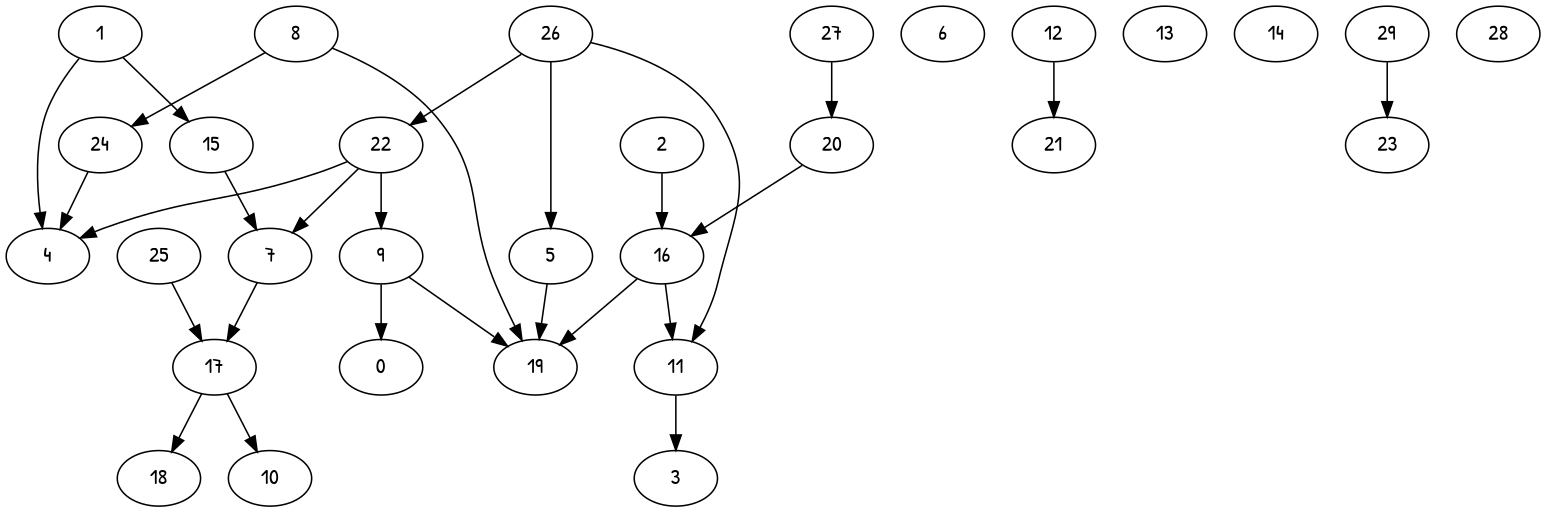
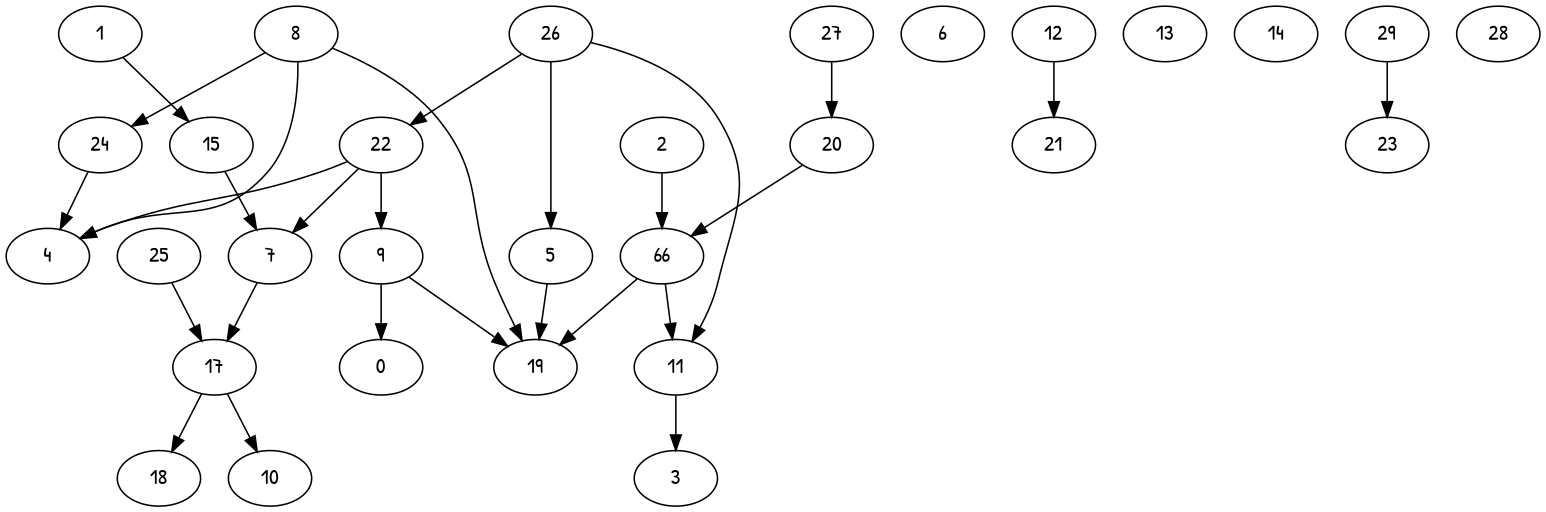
(41, 131) -> (264, 176)
(662, 256) -> (662, 256)
